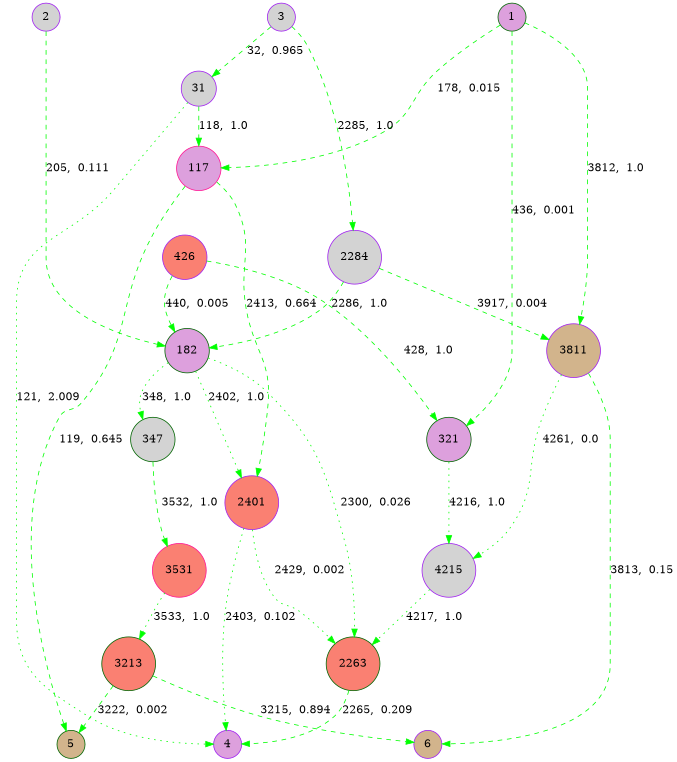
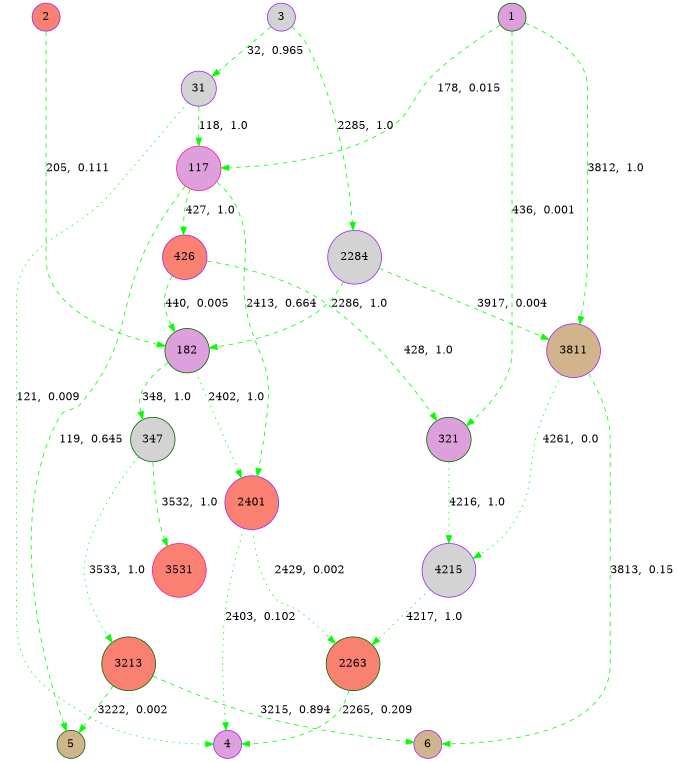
(46, 17) -> (46, 17)
none -> (185, 208)
(147, 383) -> (147, 383)
(48, 397) -> (48, 397)
(322, 469) -> none
(153, 612) -> (89, 542)
